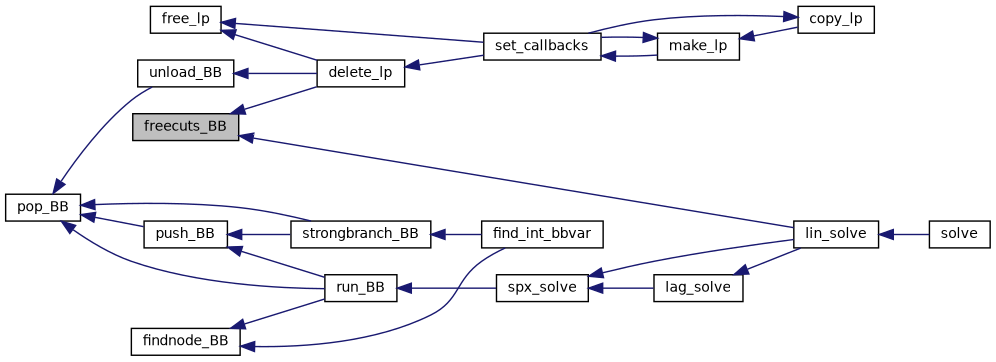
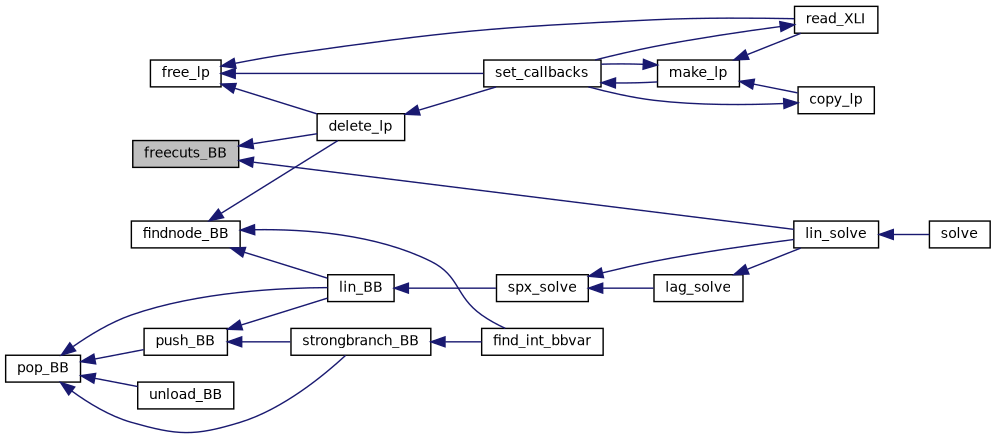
none -> (836, 20)
(283, 73) -> (280, 177)
(361, 288) -> (361, 288)
